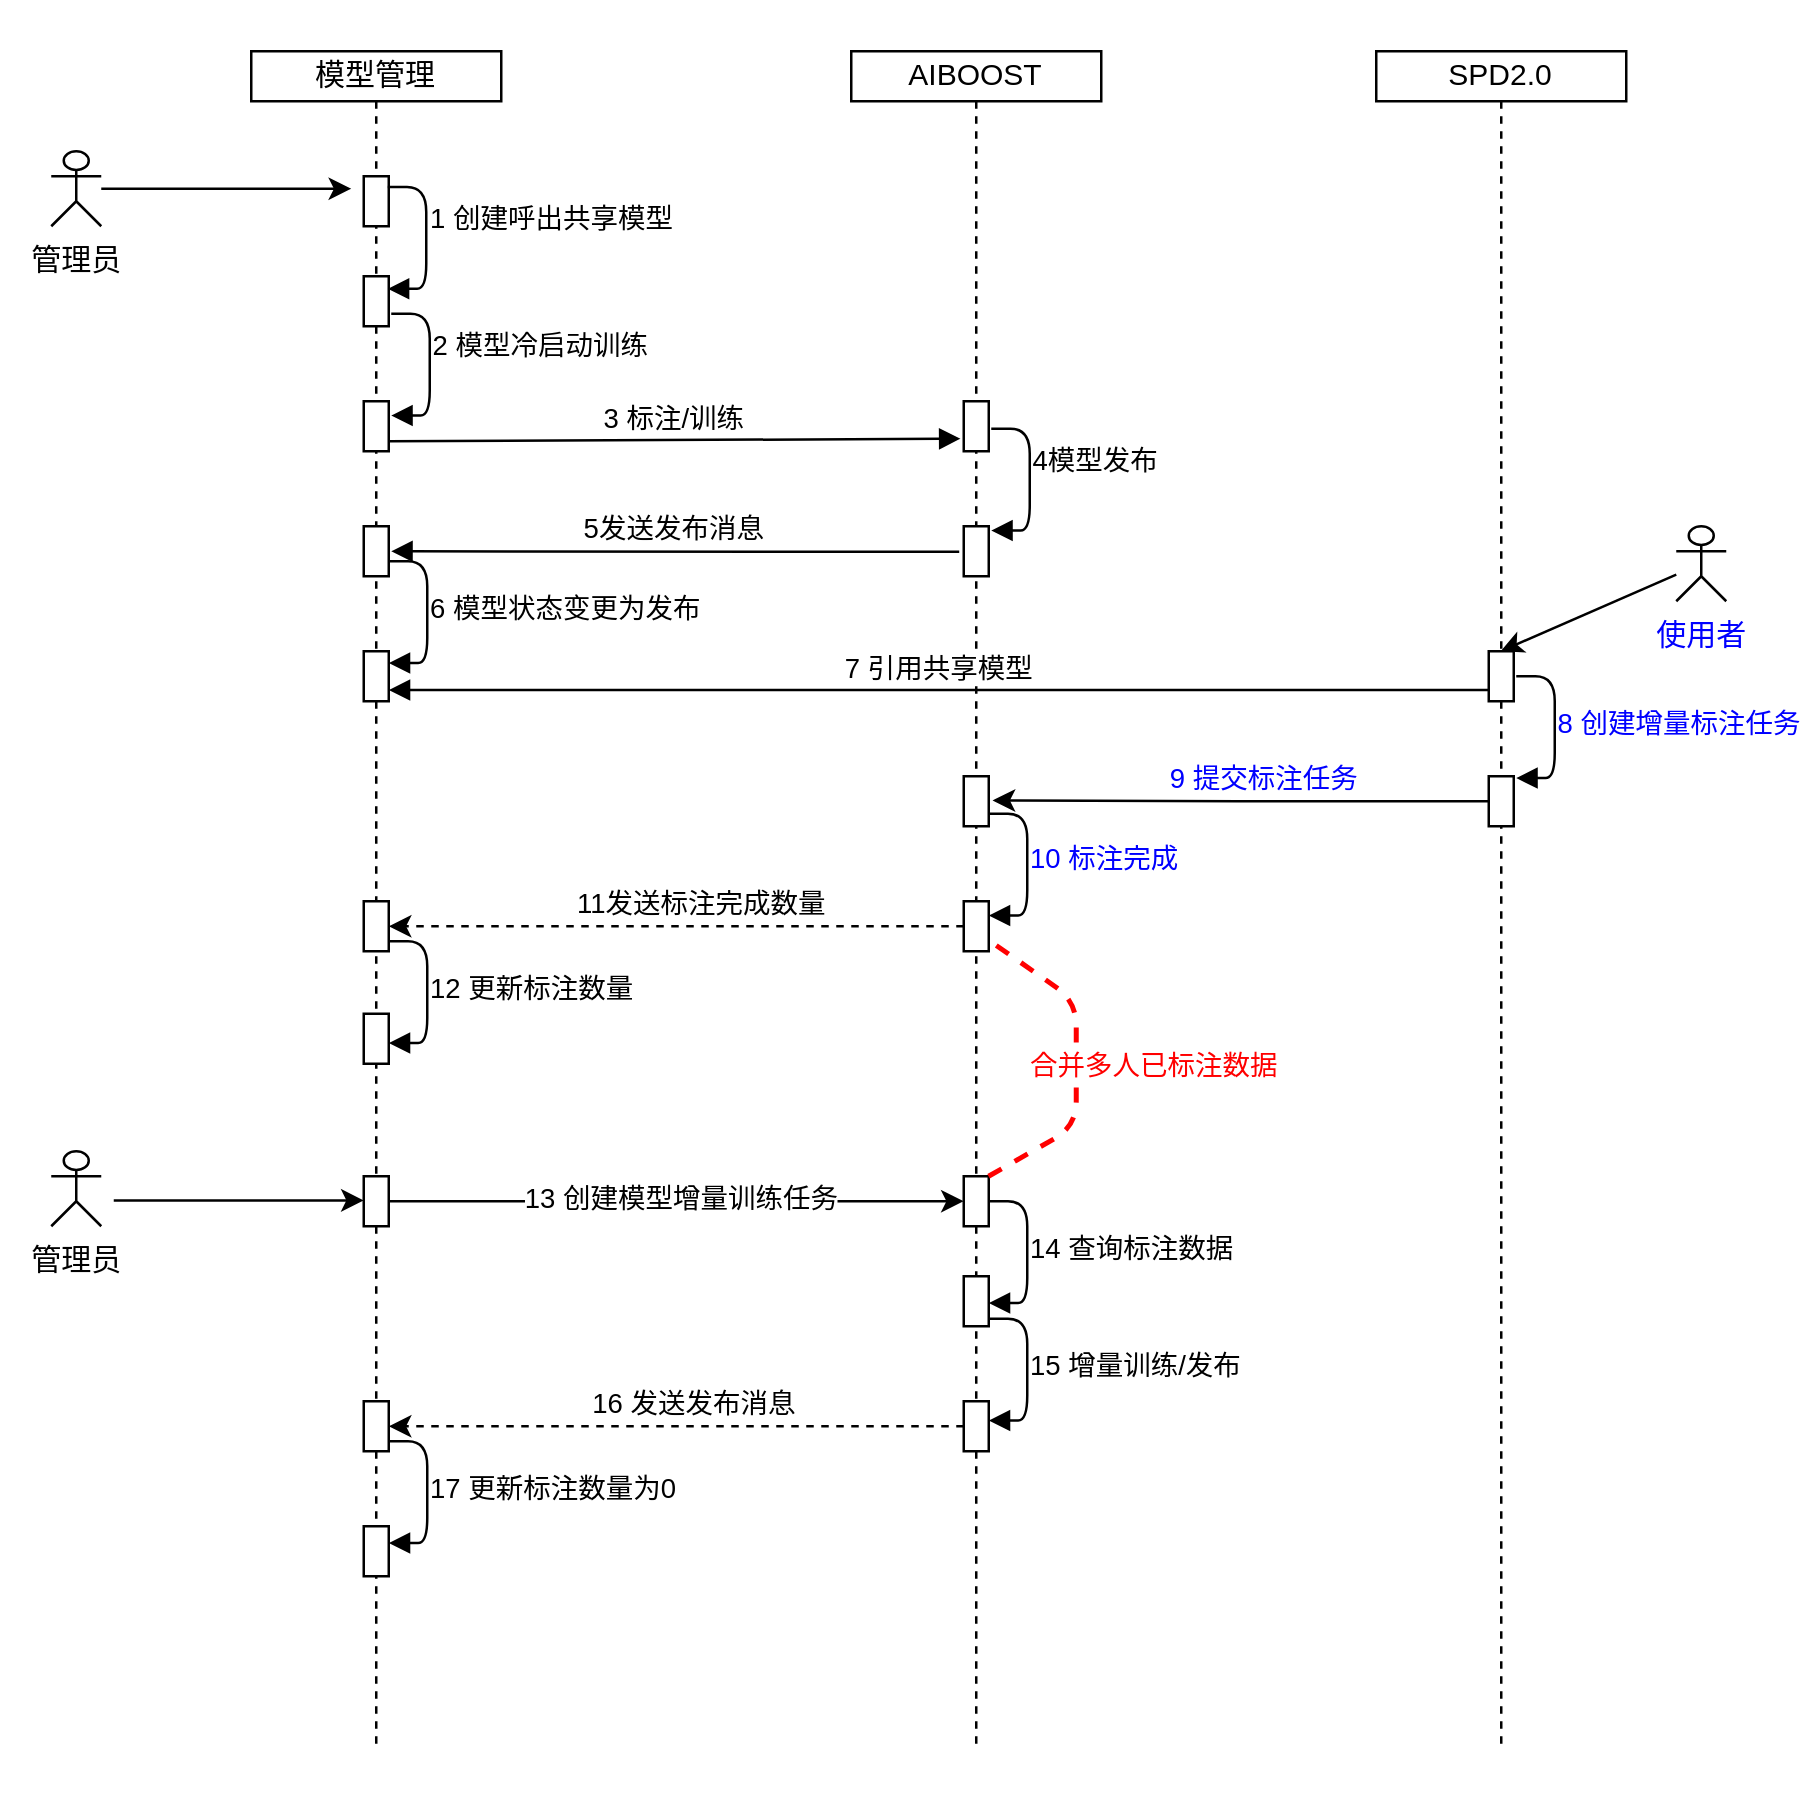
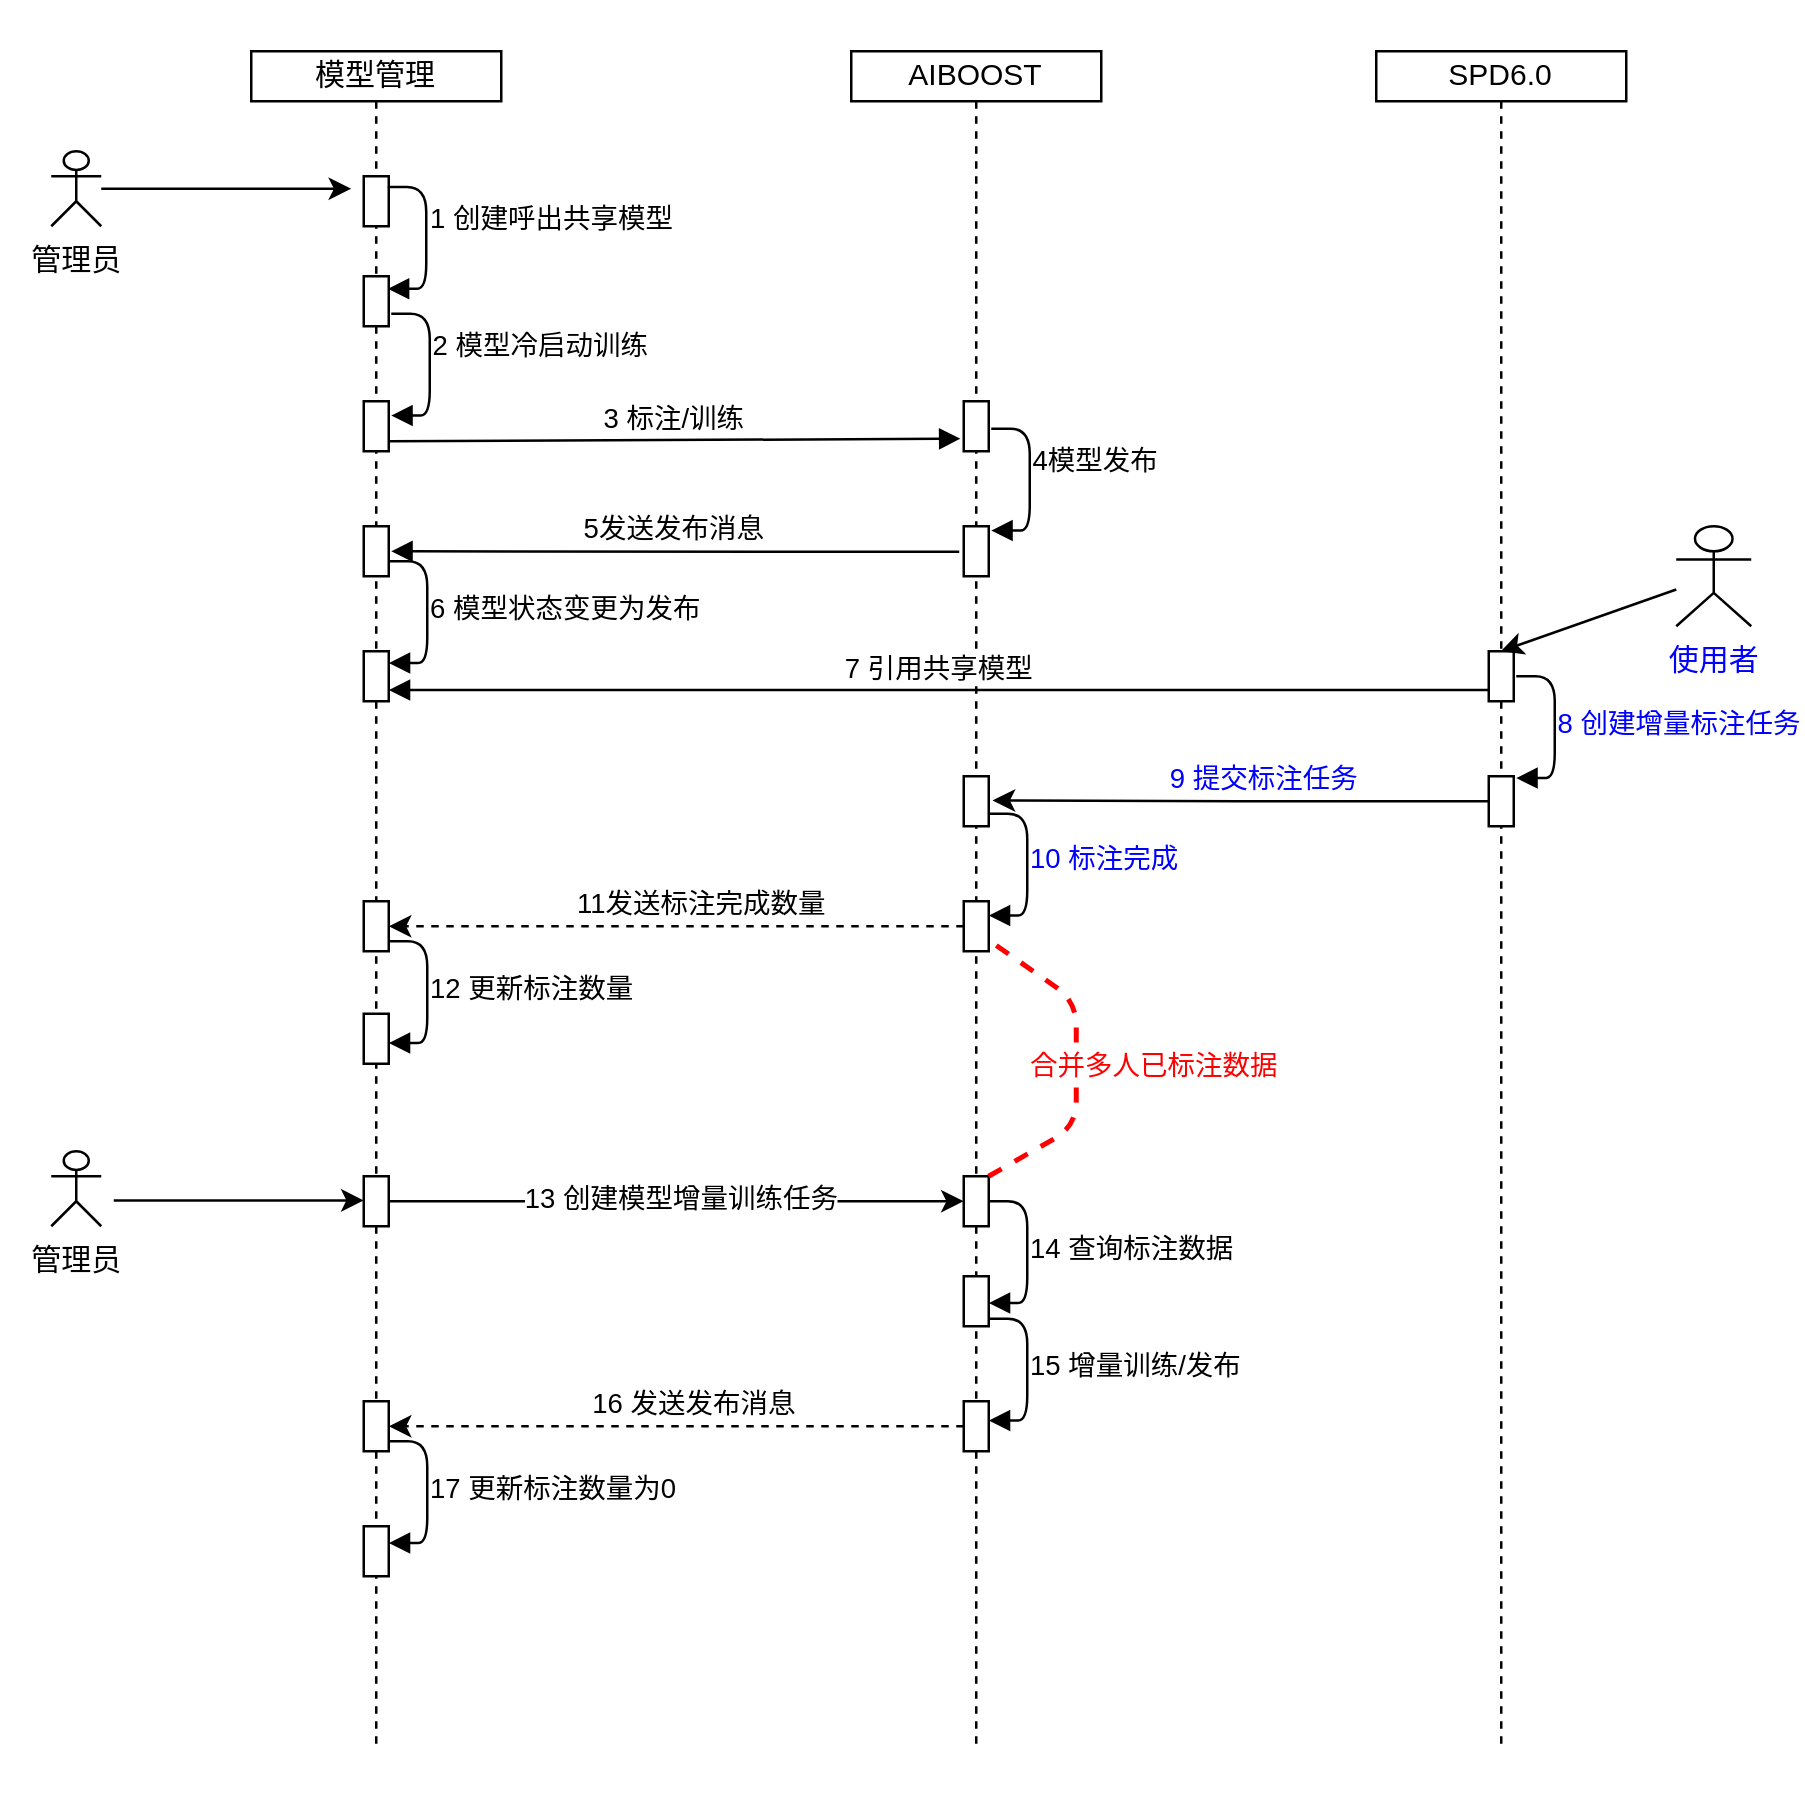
(1501, 76) -> (1501, 76)
(1701, 564) -> (1714, 576)
